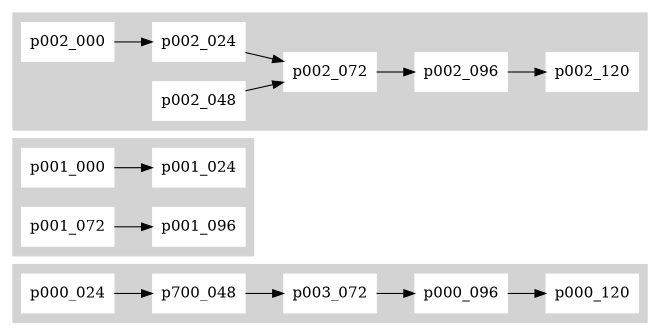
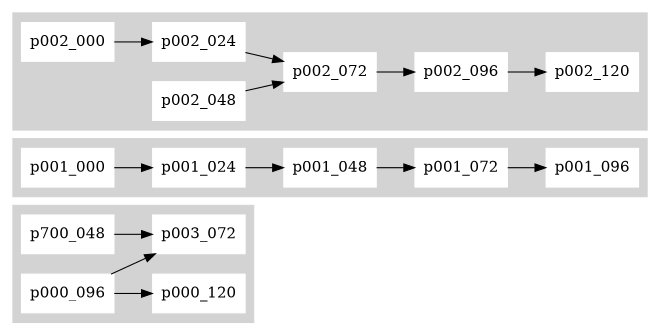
none -> (330, 168)
(68, 293) -> none
(390, 293) -> (128, 266)
